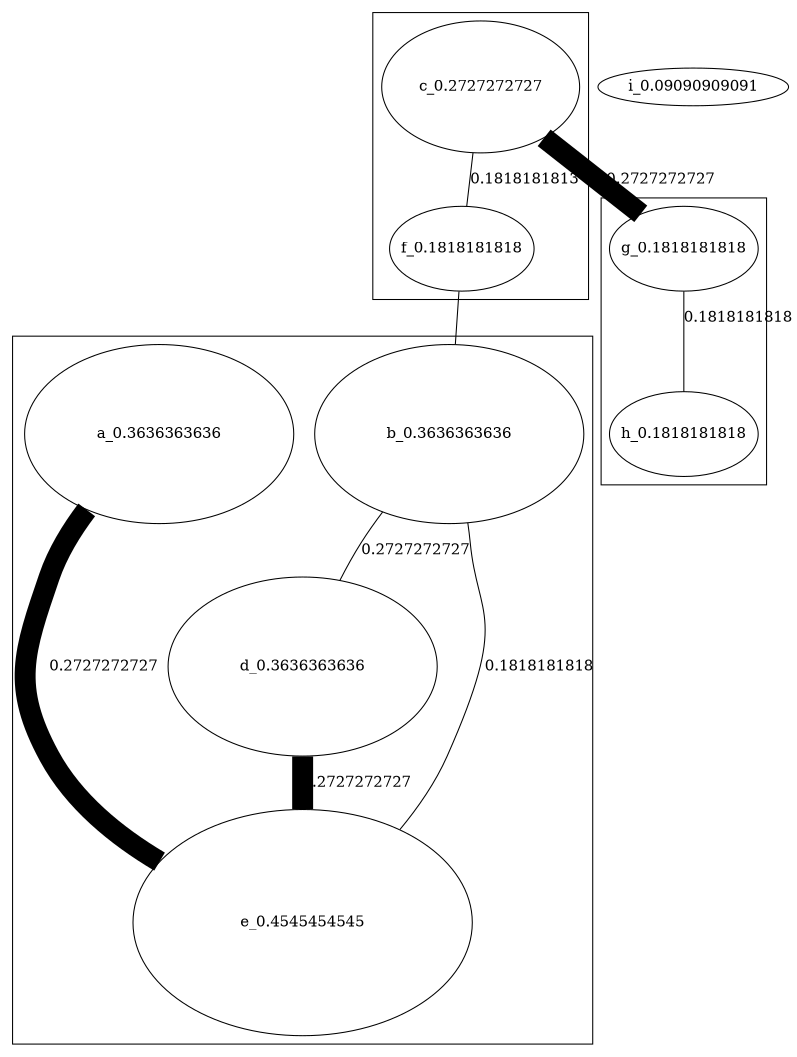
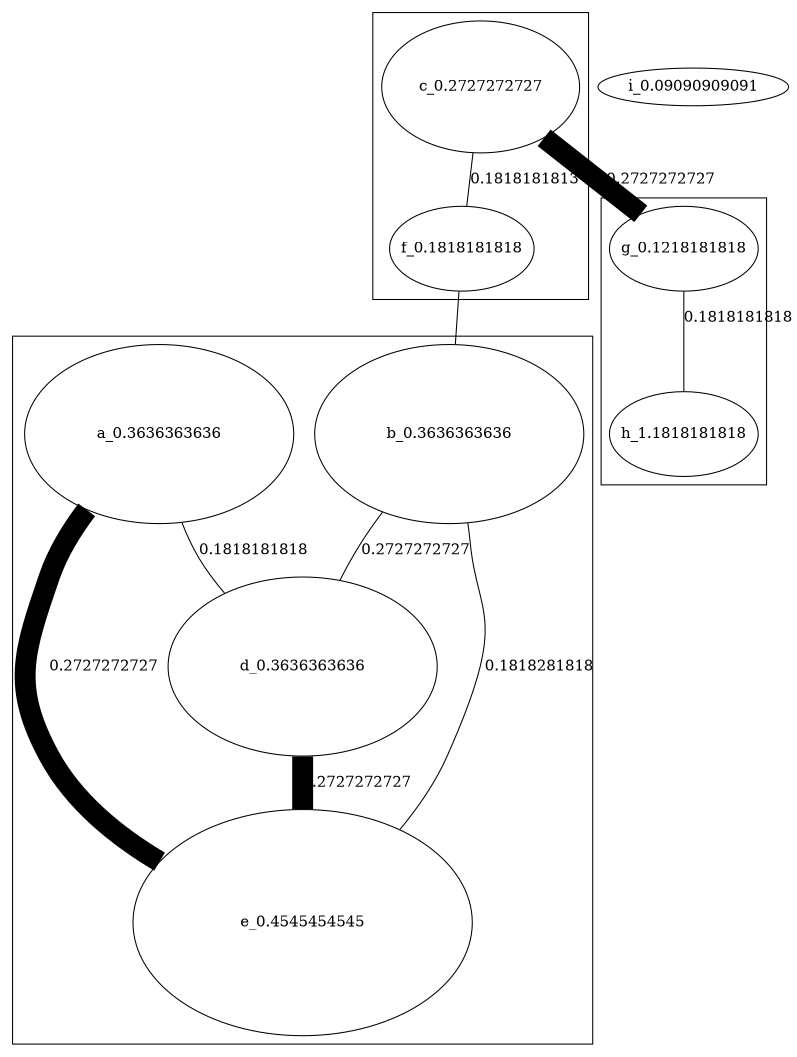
(684, 249) -> (684, 249)
(684, 434) -> (684, 434)
none -> (200, 560)
(539, 667) -> (539, 667)
